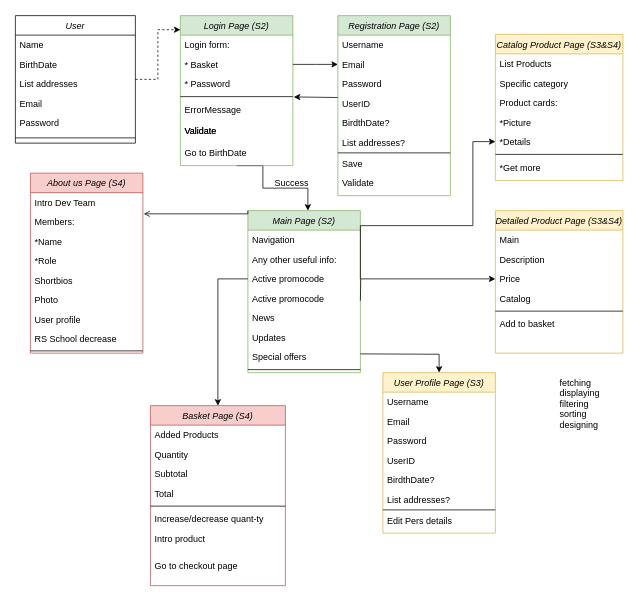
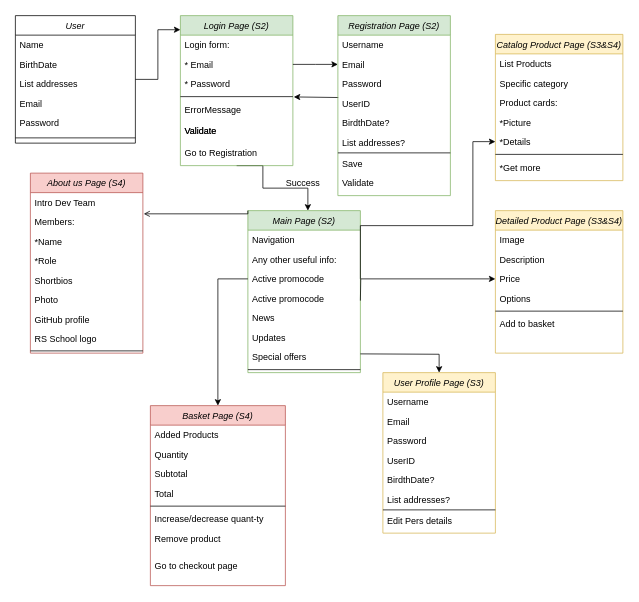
(158, 56) -> (158, 56)
(203, 65) -> (199, 65)
(219, 153) -> (225, 153)
(293, 183) -> (304, 183)
(508, 240) -> (512, 240)
(516, 299) -> (516, 299)
(61, 320) -> (65, 320)
(76, 339) -> (65, 339)
(582, 406) -> none
(186, 539) -> (189, 539)
